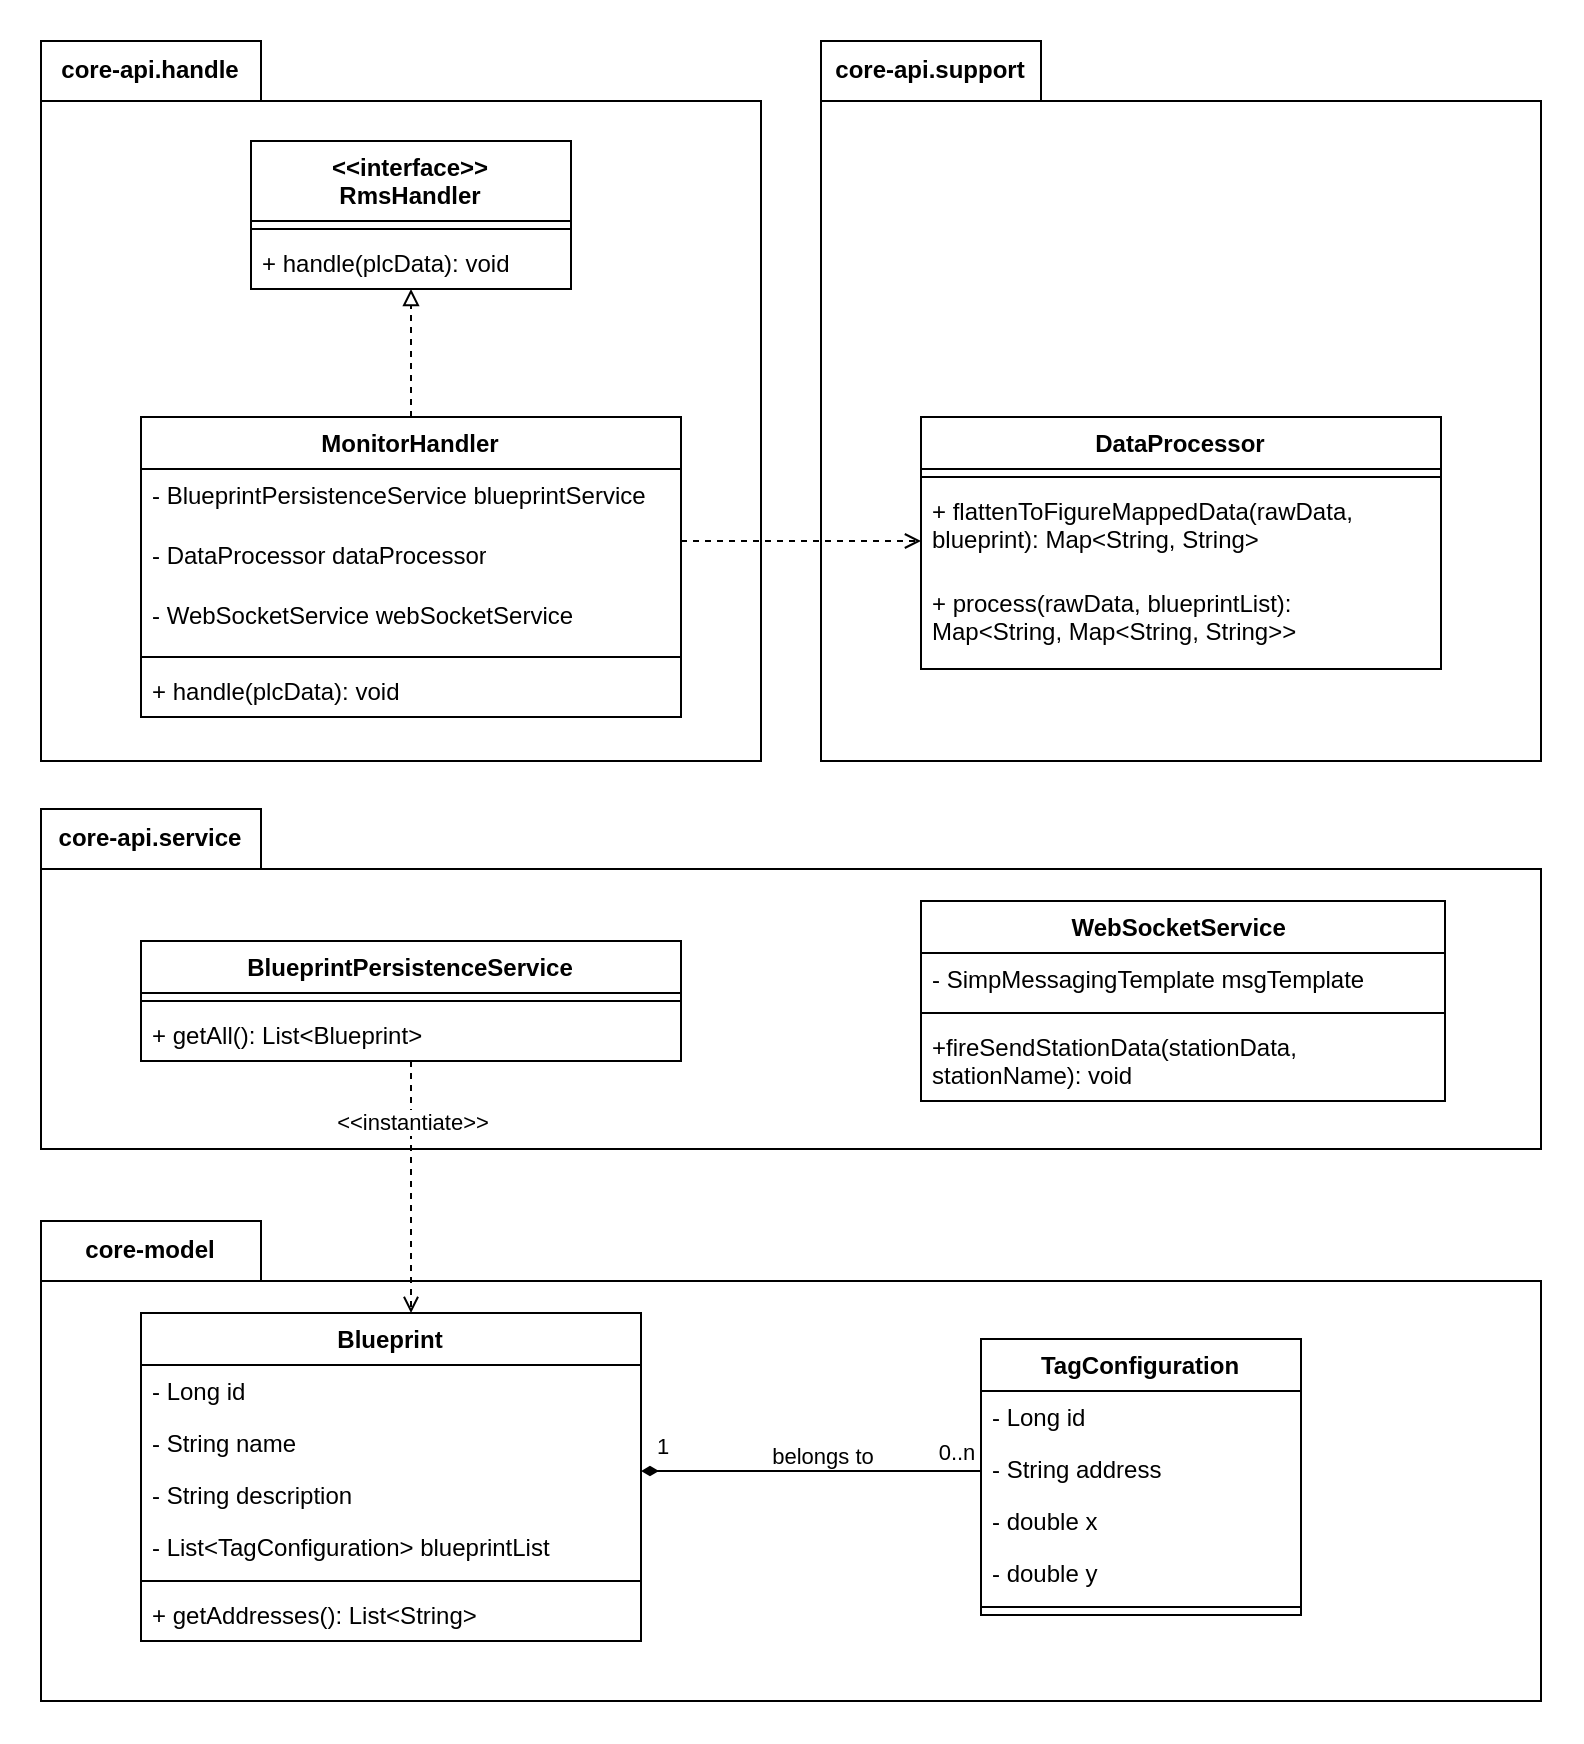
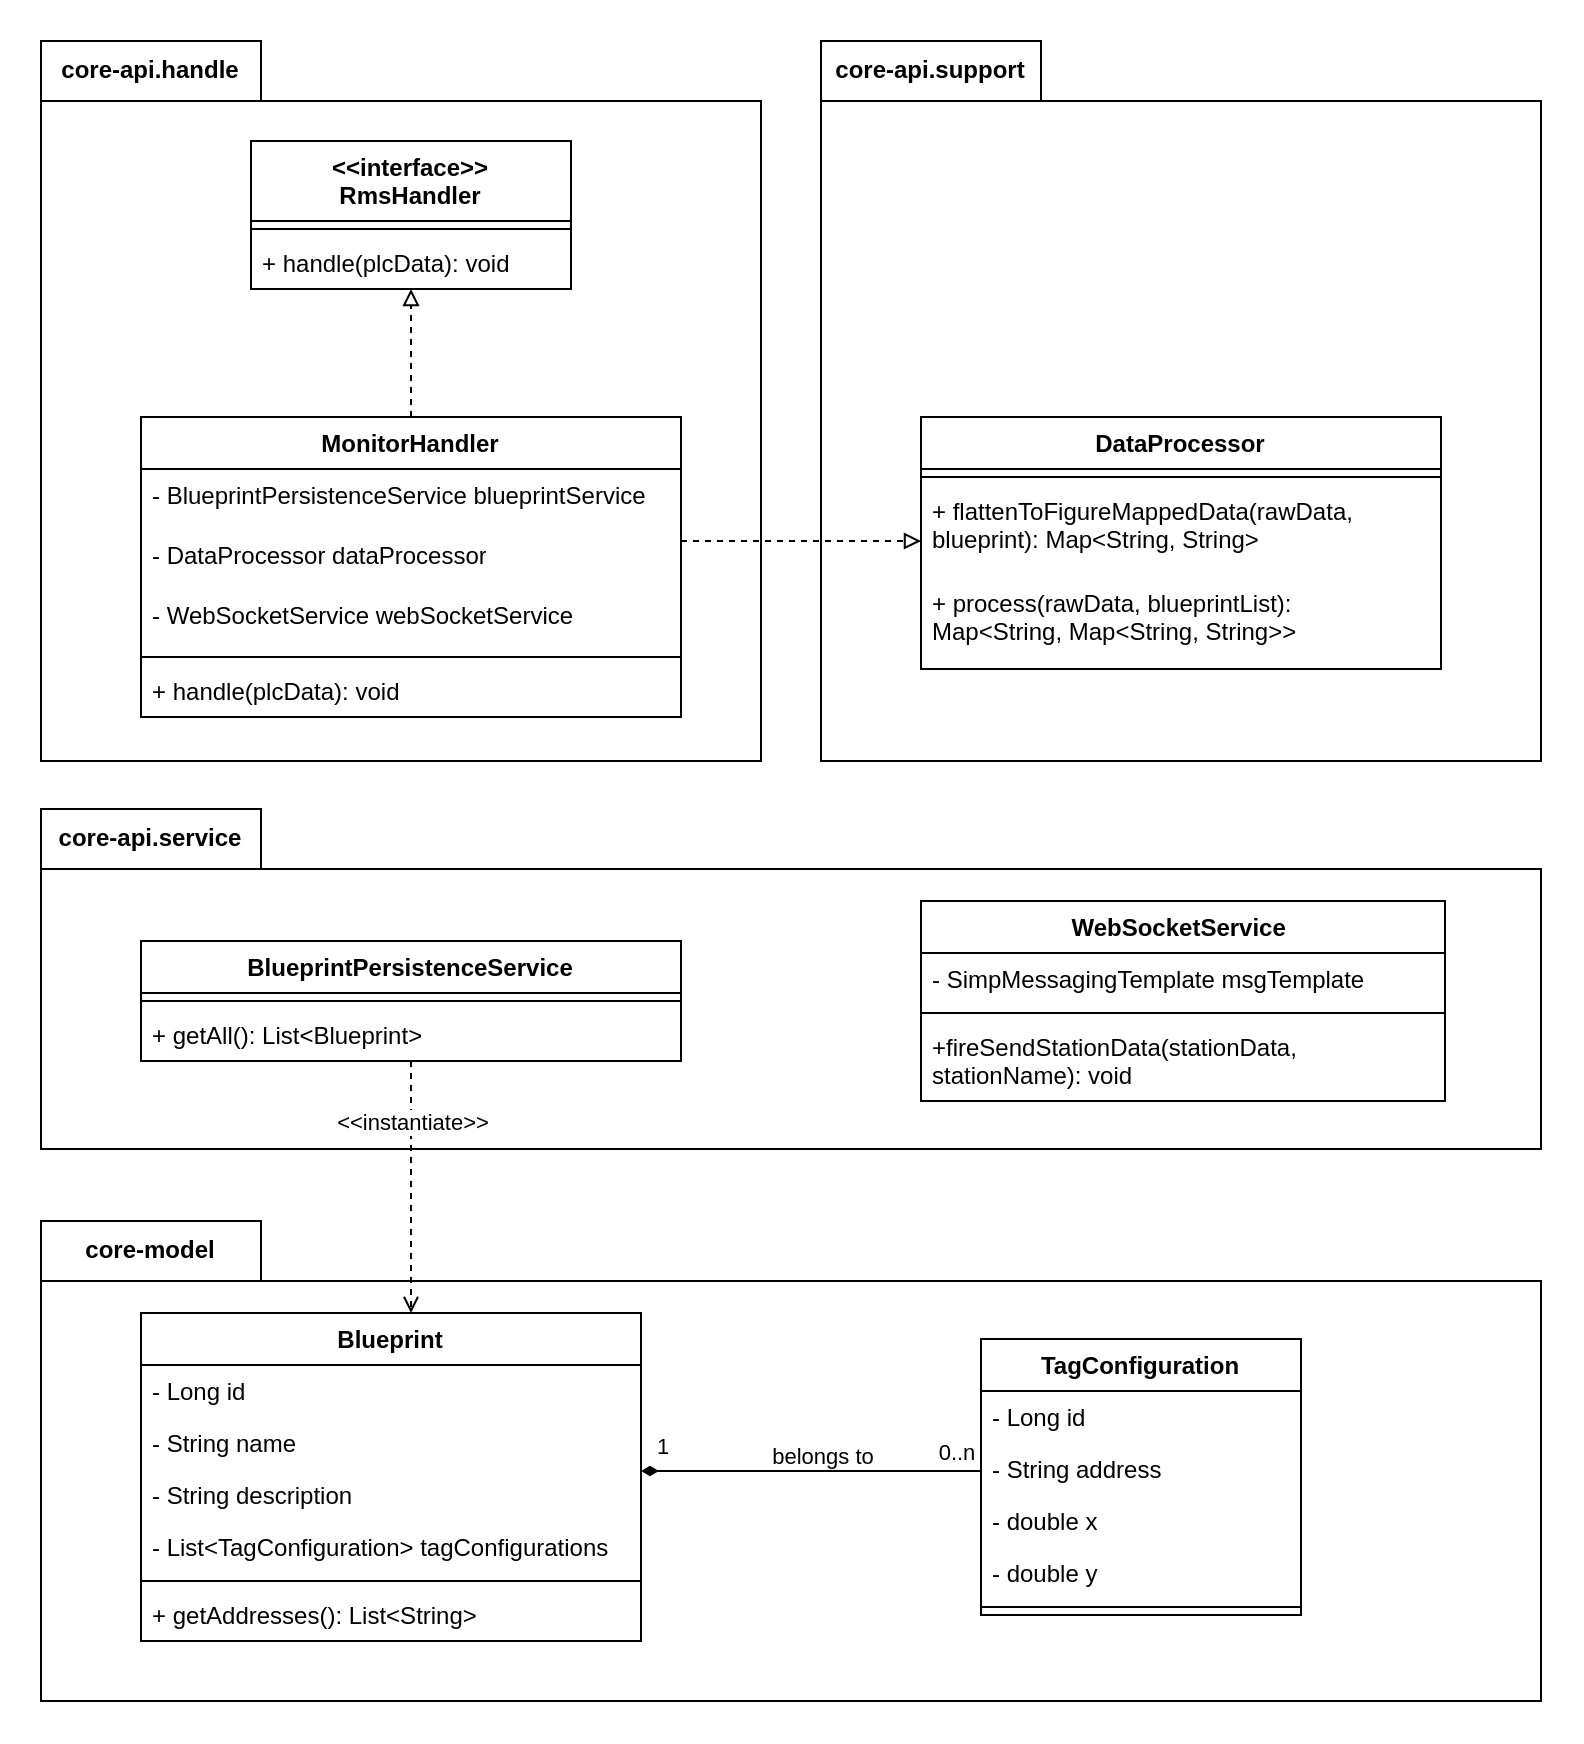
(908, 541) -> (903, 541)
(383, 1549) -> (393, 1564)
